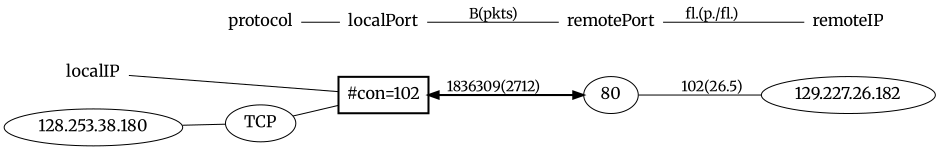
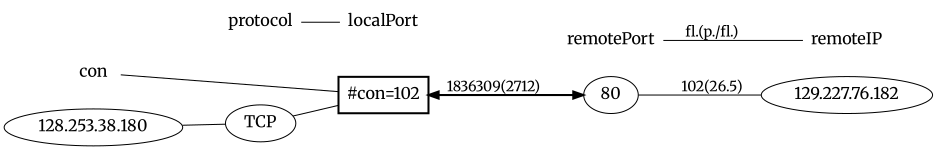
(493, 22) -> none
(93, 73) -> (93, 73)
(848, 95) -> (847, 95)
